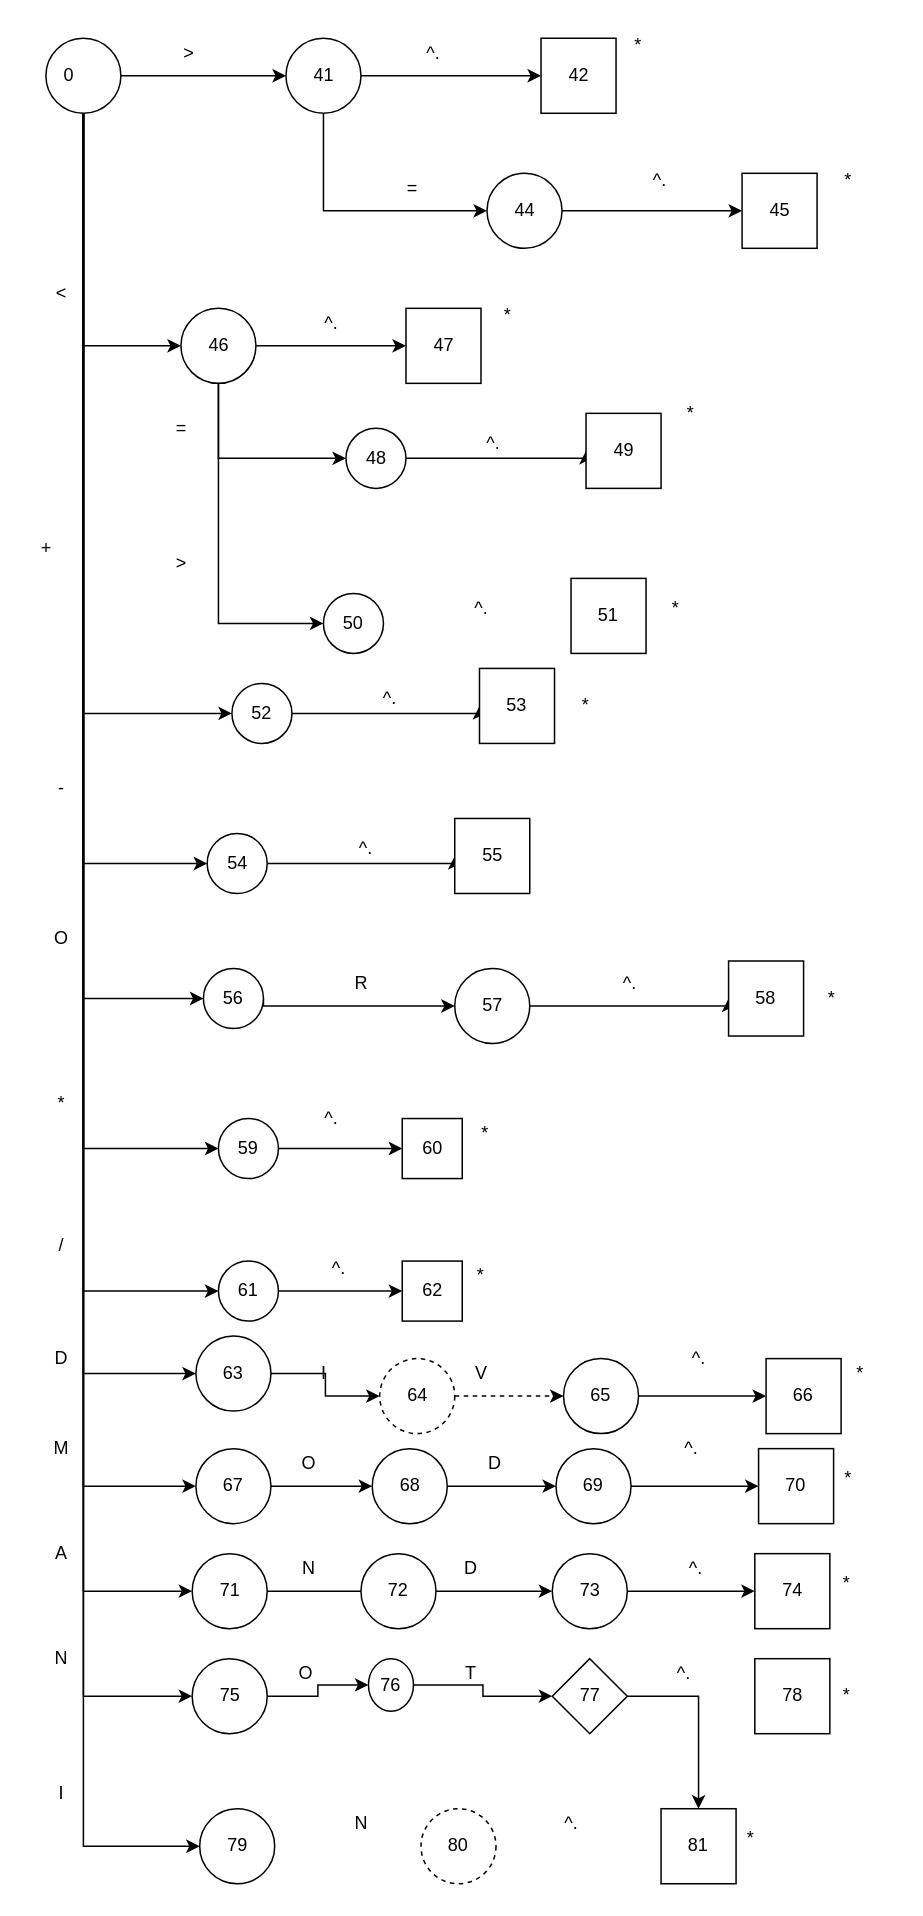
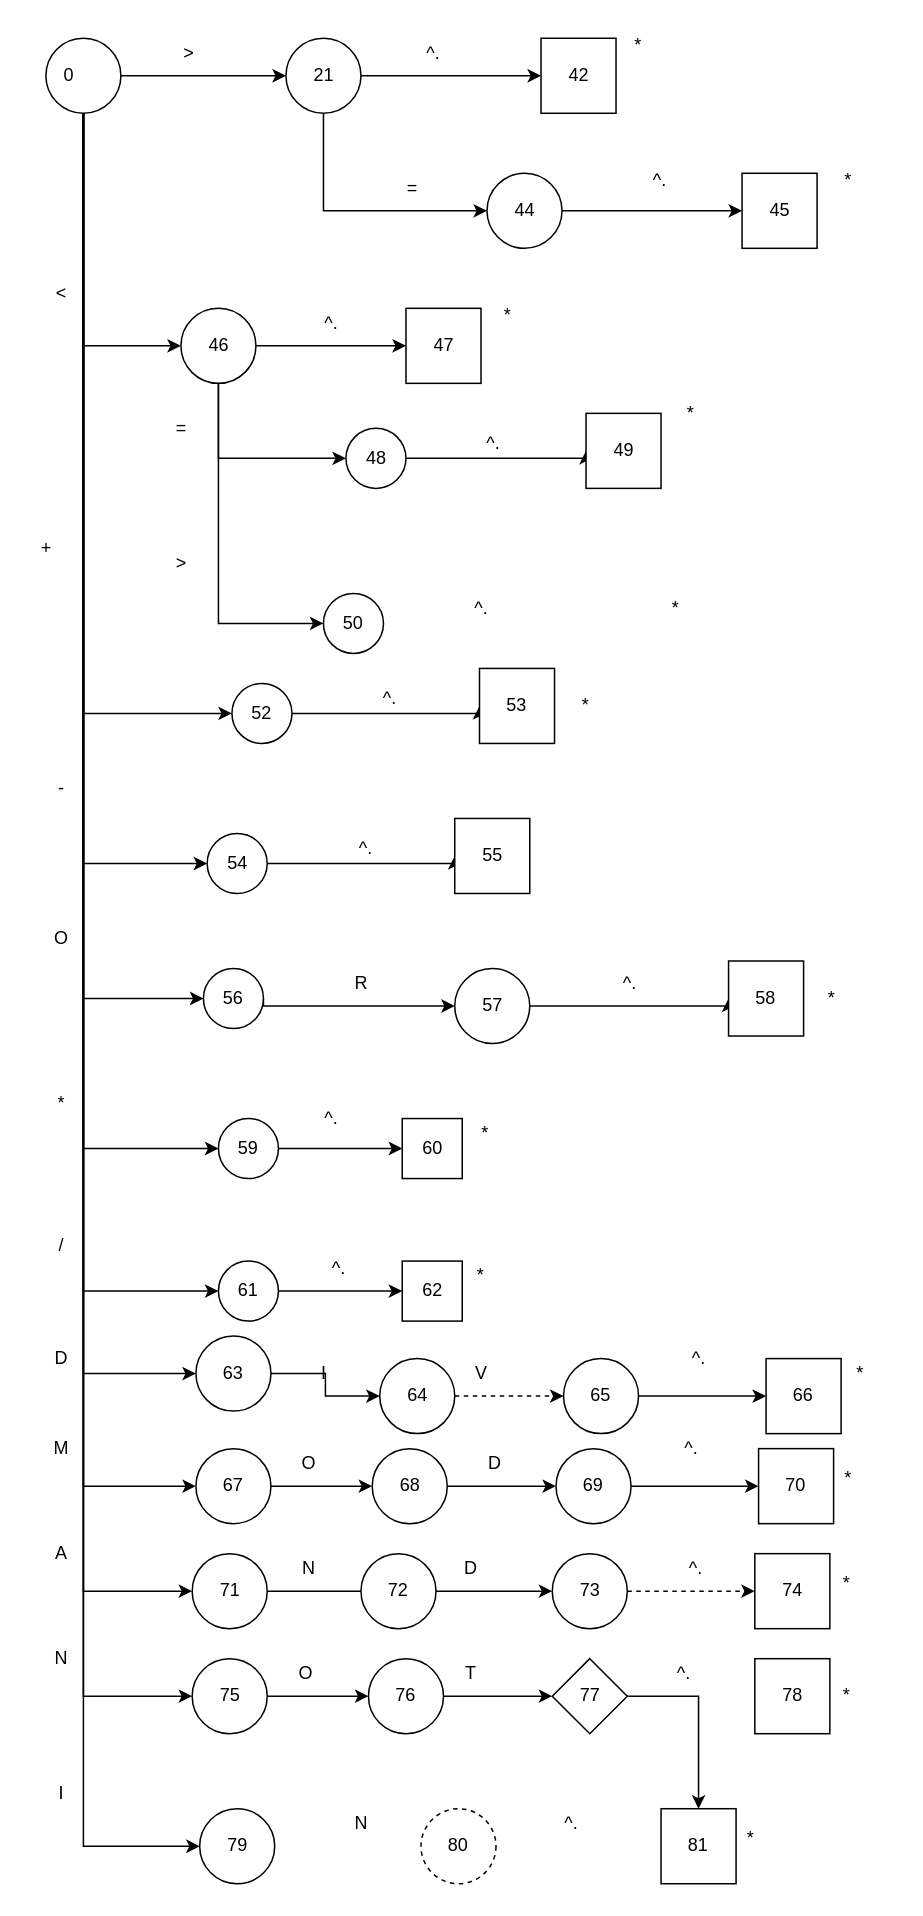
(324, 76) -> (324, 76)
(608, 616) -> none
(417, 1396) -> (417, 1396)
(687, 1591) -> (687, 1591)
(391, 1685) -> (406, 1696)
